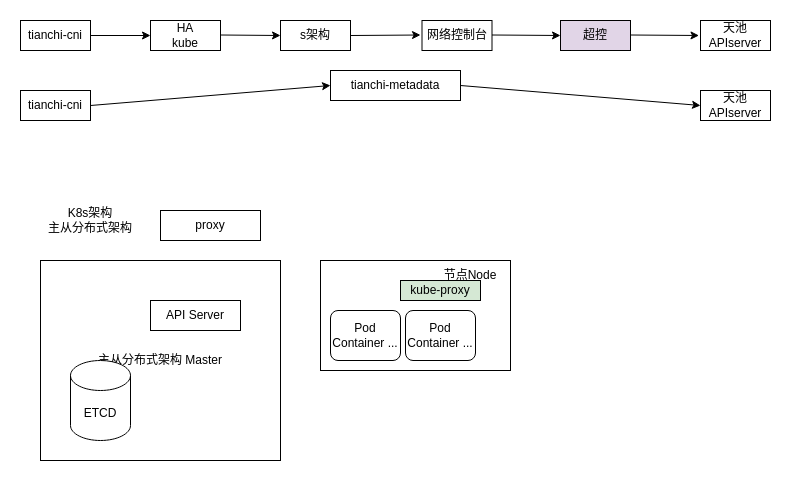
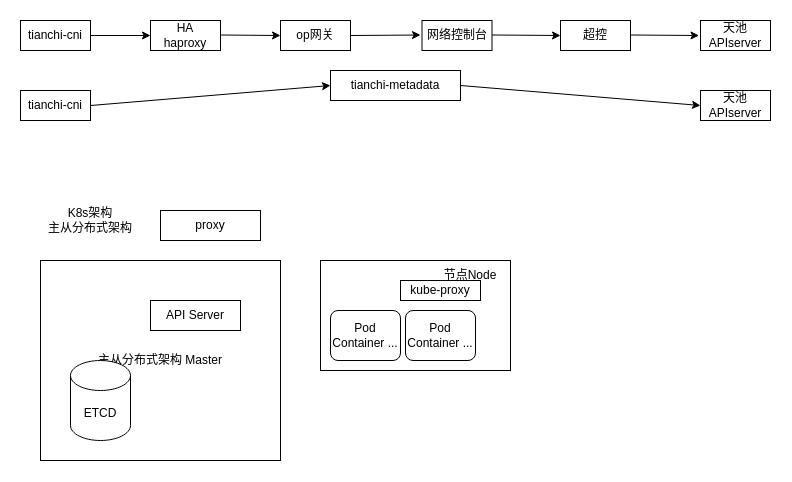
(186, 36) -> (186, 36)
(316, 36) -> (316, 36)
(596, 36) -> (596, 36)
(441, 291) -> (441, 291)
